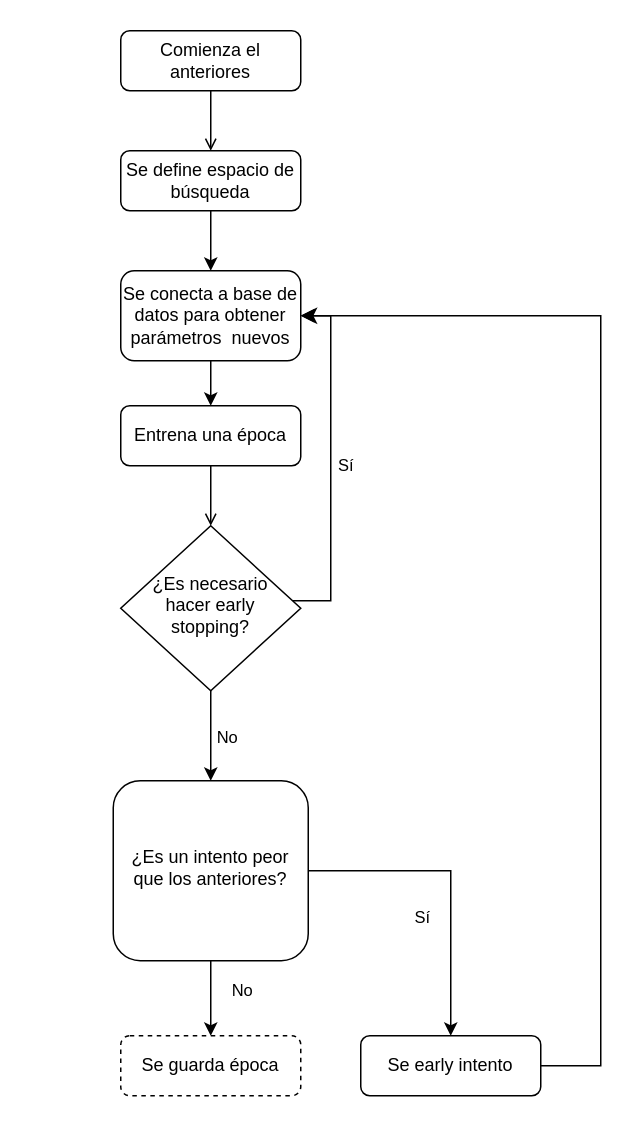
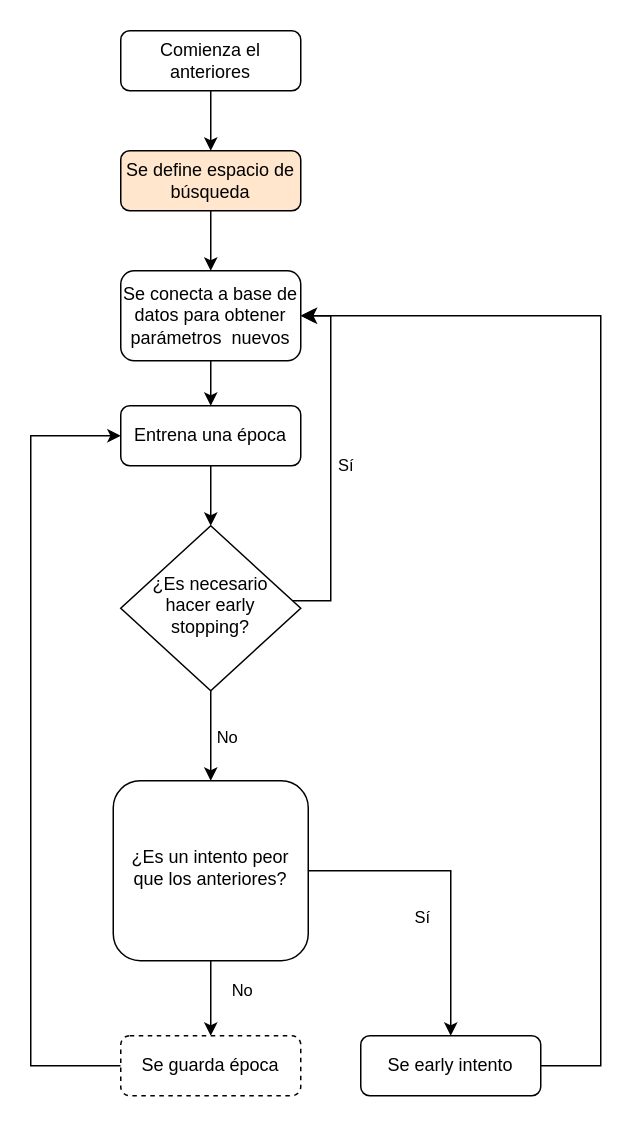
(211, 141) -> (211, 139)
(211, 181) -> (211, 181)
(211, 516) -> (211, 514)
none -> (31, 756)
